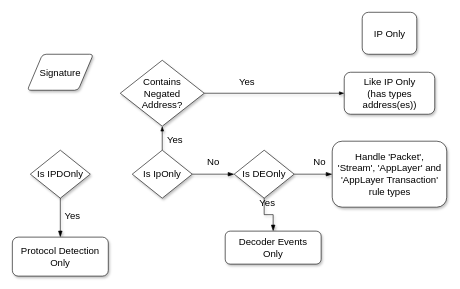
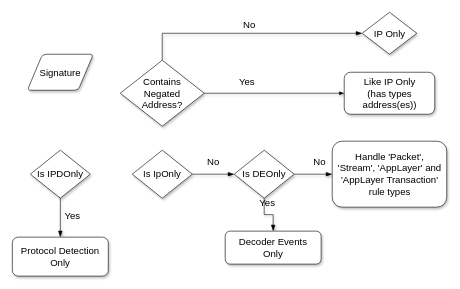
none -> (162, 33)
(390, 33) -> (390, 33)
(162, 132) -> none
